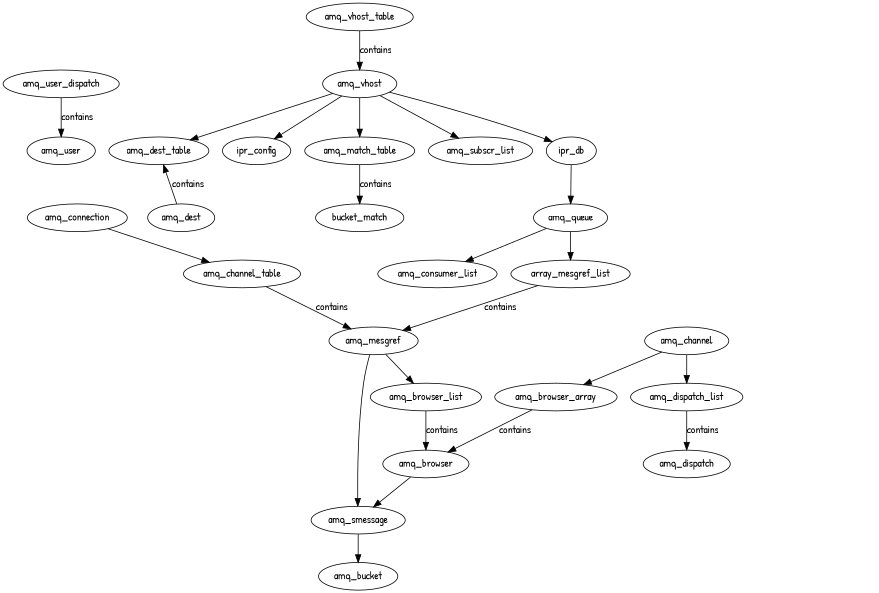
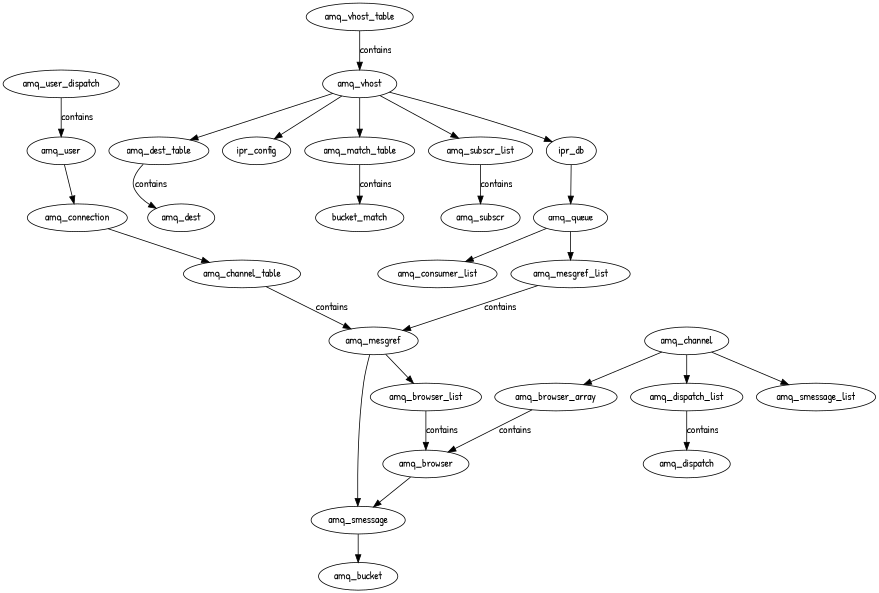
none -> (68, 180)
(171, 188) -> (134, 186)
none -> (481, 218)
(571, 274) -> (571, 274)
none -> (816, 397)
